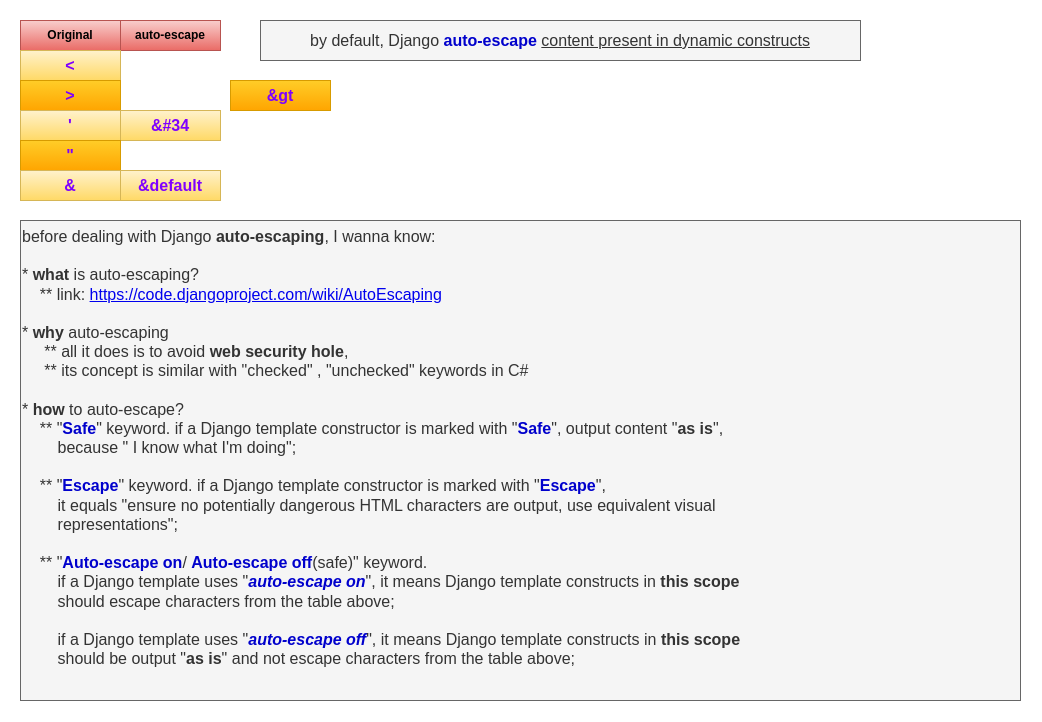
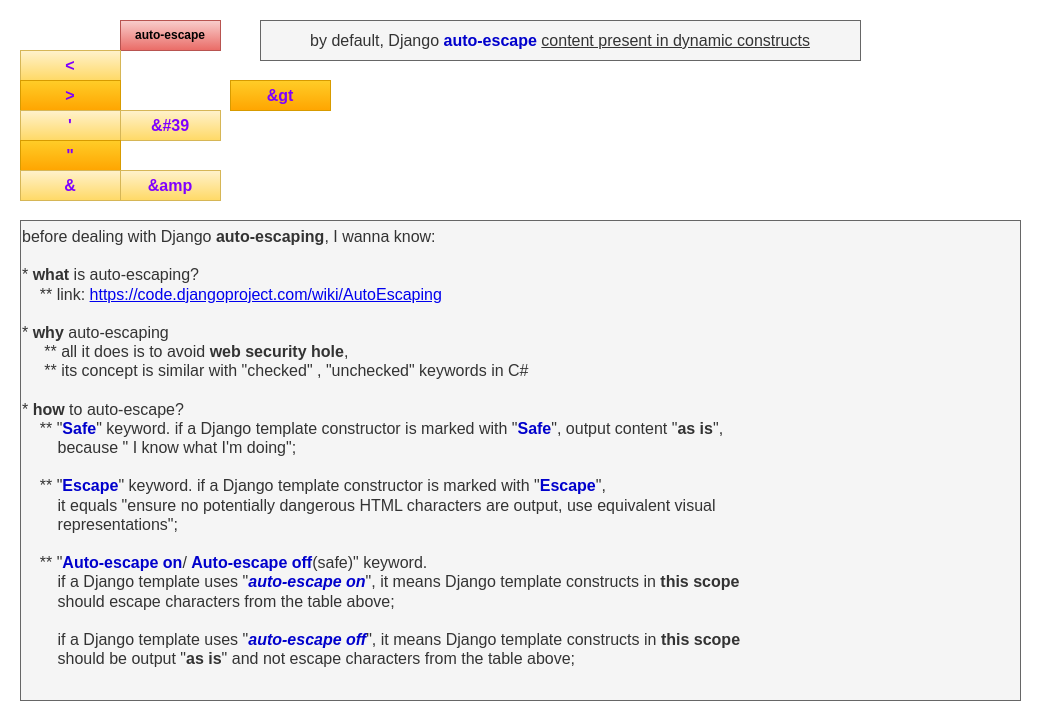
(71, 36) -> none
(171, 126) -> (171, 126)
(171, 186) -> (171, 186)
